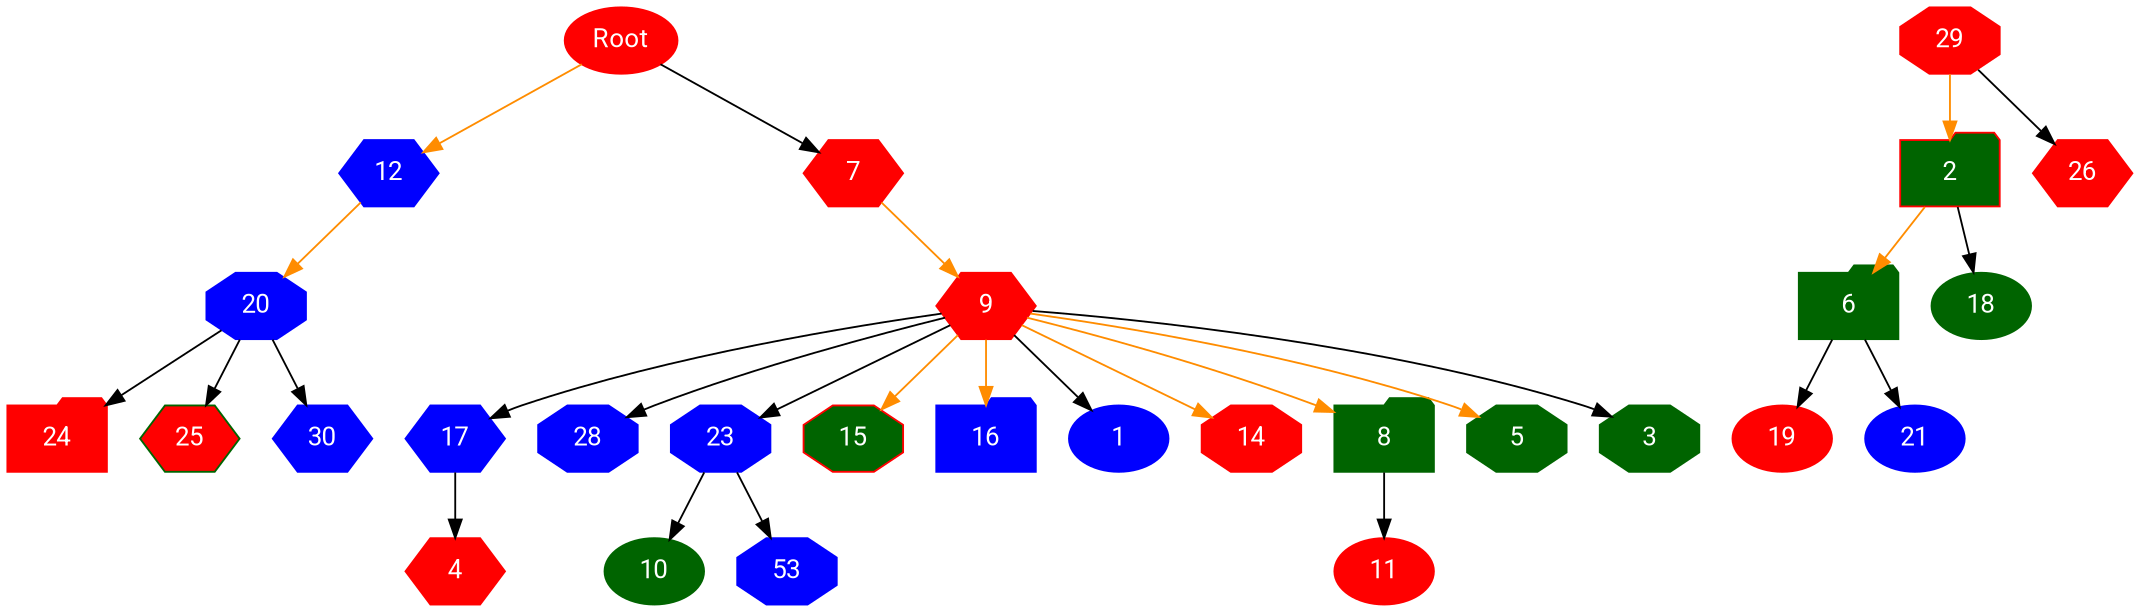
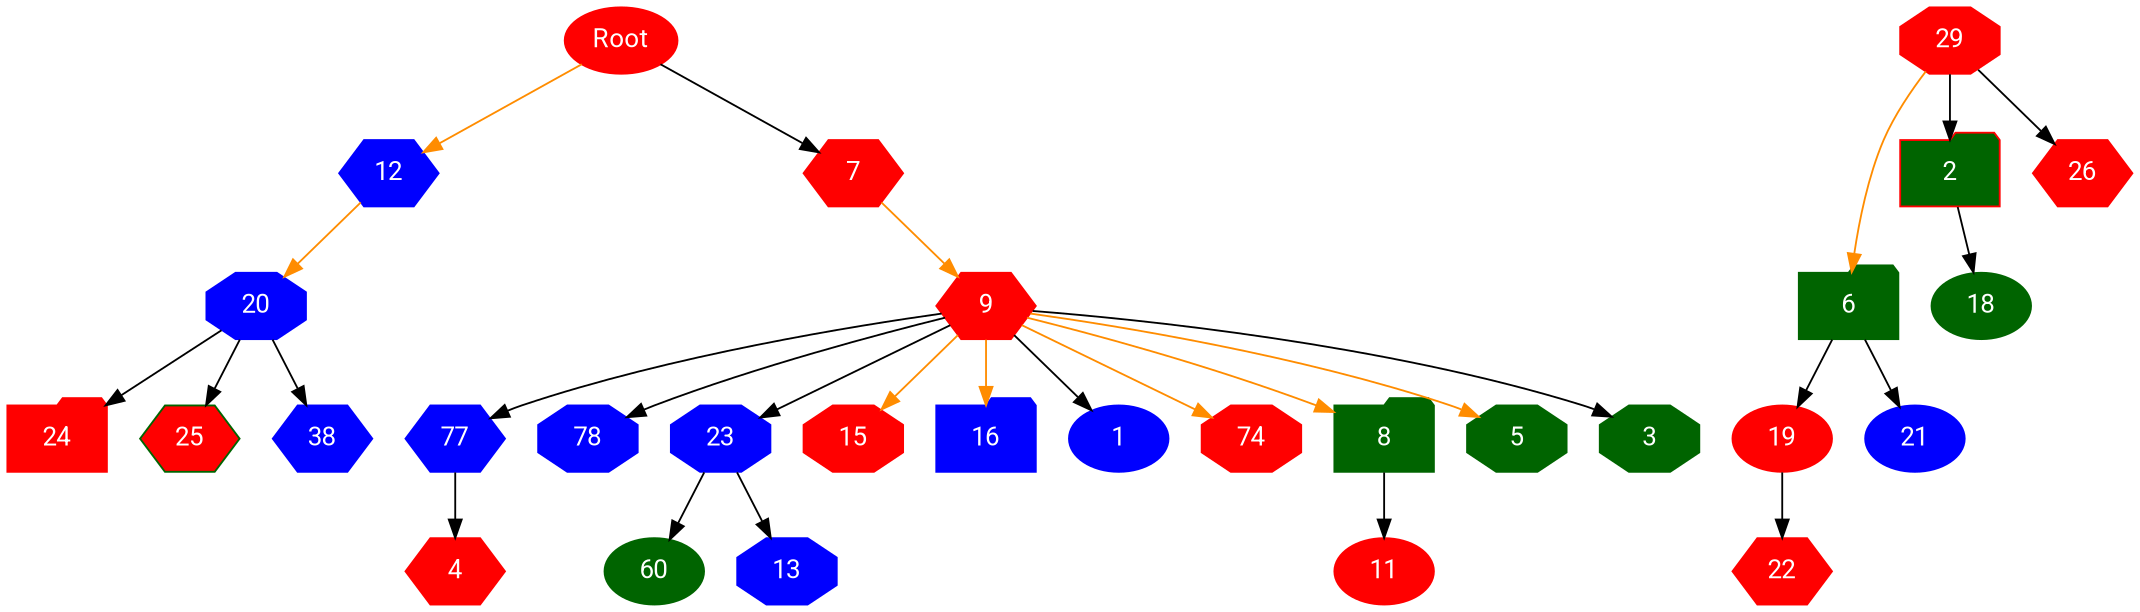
(1950, 98) -> (1950, 98)
(1905, 232) -> (1877, 157)
(323, 439) -> (323, 439)
(455, 439) -> (455, 439)
(588, 439) -> (588, 439)
(853, 439) -> (853, 439)
(1251, 439) -> (1251, 439)
(654, 571) -> (654, 571)
(787, 571) -> (787, 571)
none -> (1782, 571)
